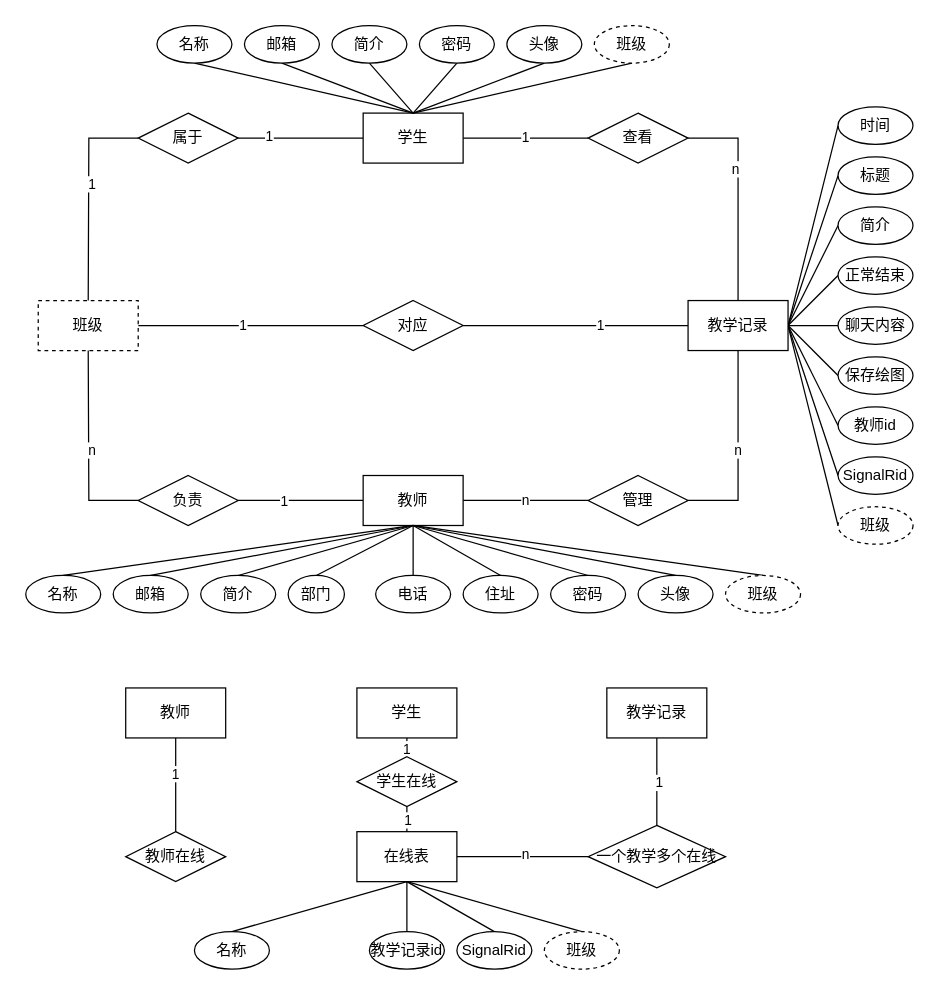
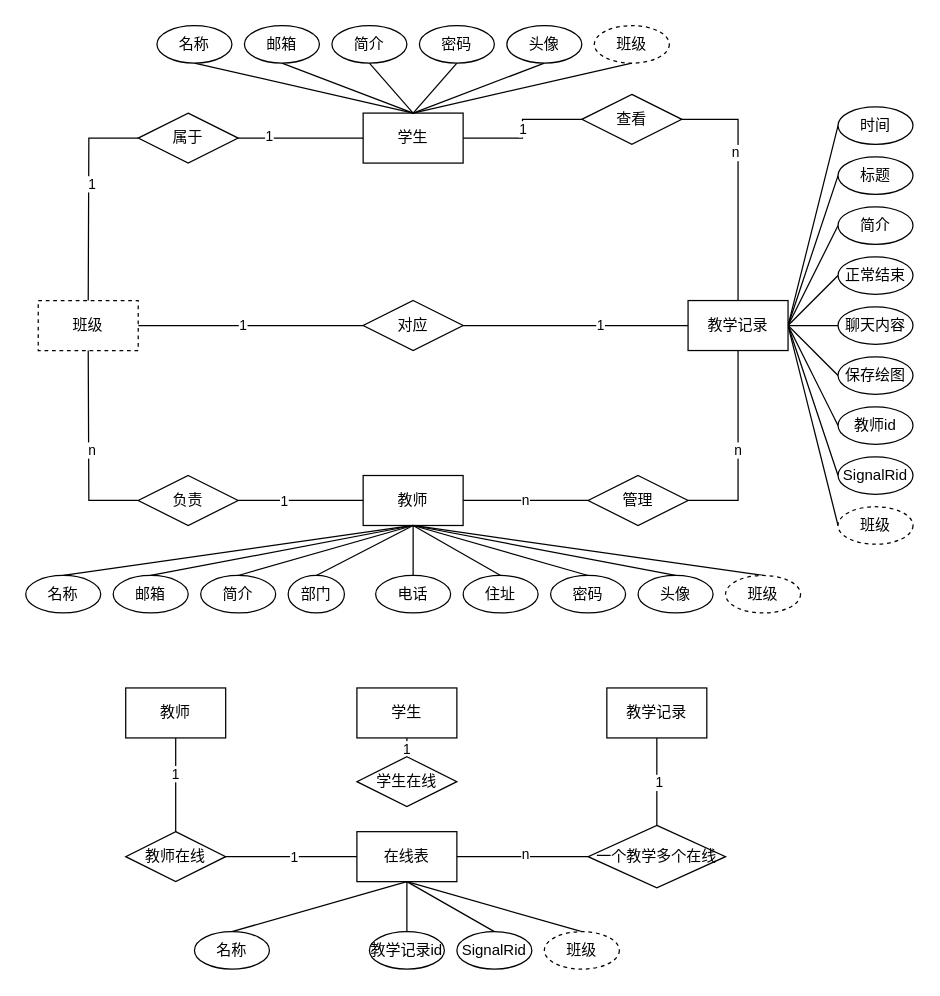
(638, 138) -> (632, 119)
(407, 819) -> none
none -> (291, 857)
